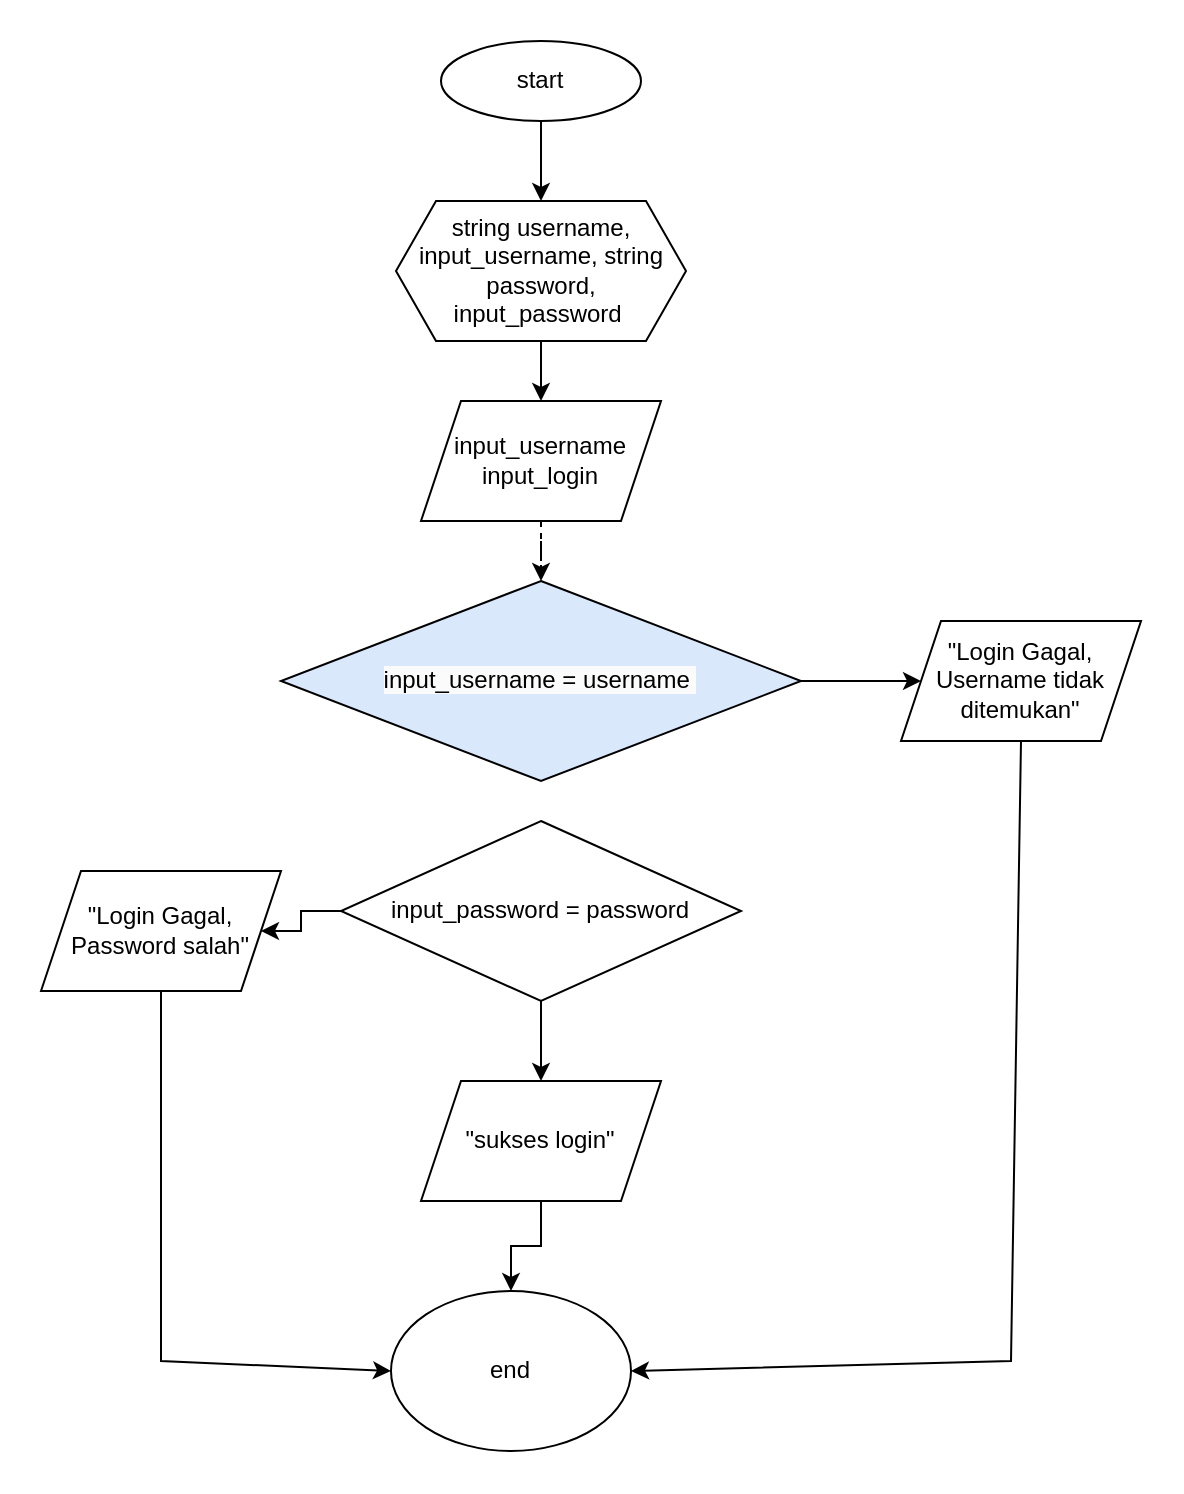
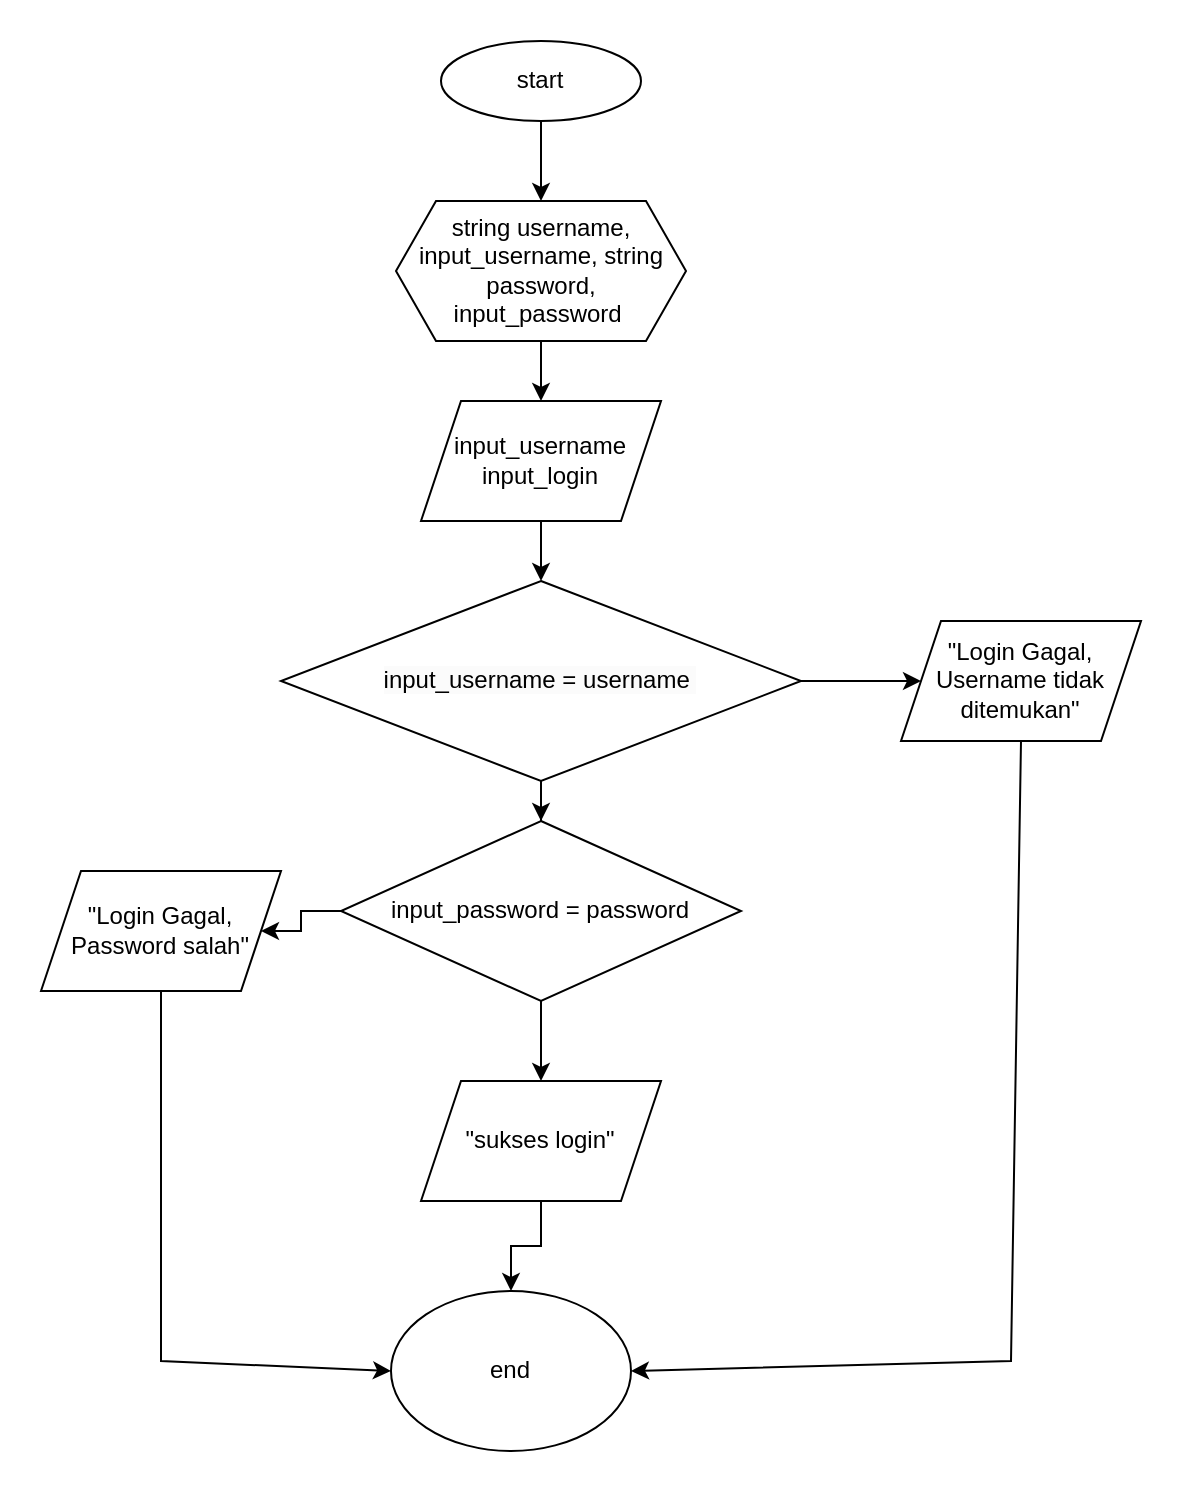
(541, 533) -> (541, 533)
(541, 681) -> (541, 681)
none -> (541, 808)
